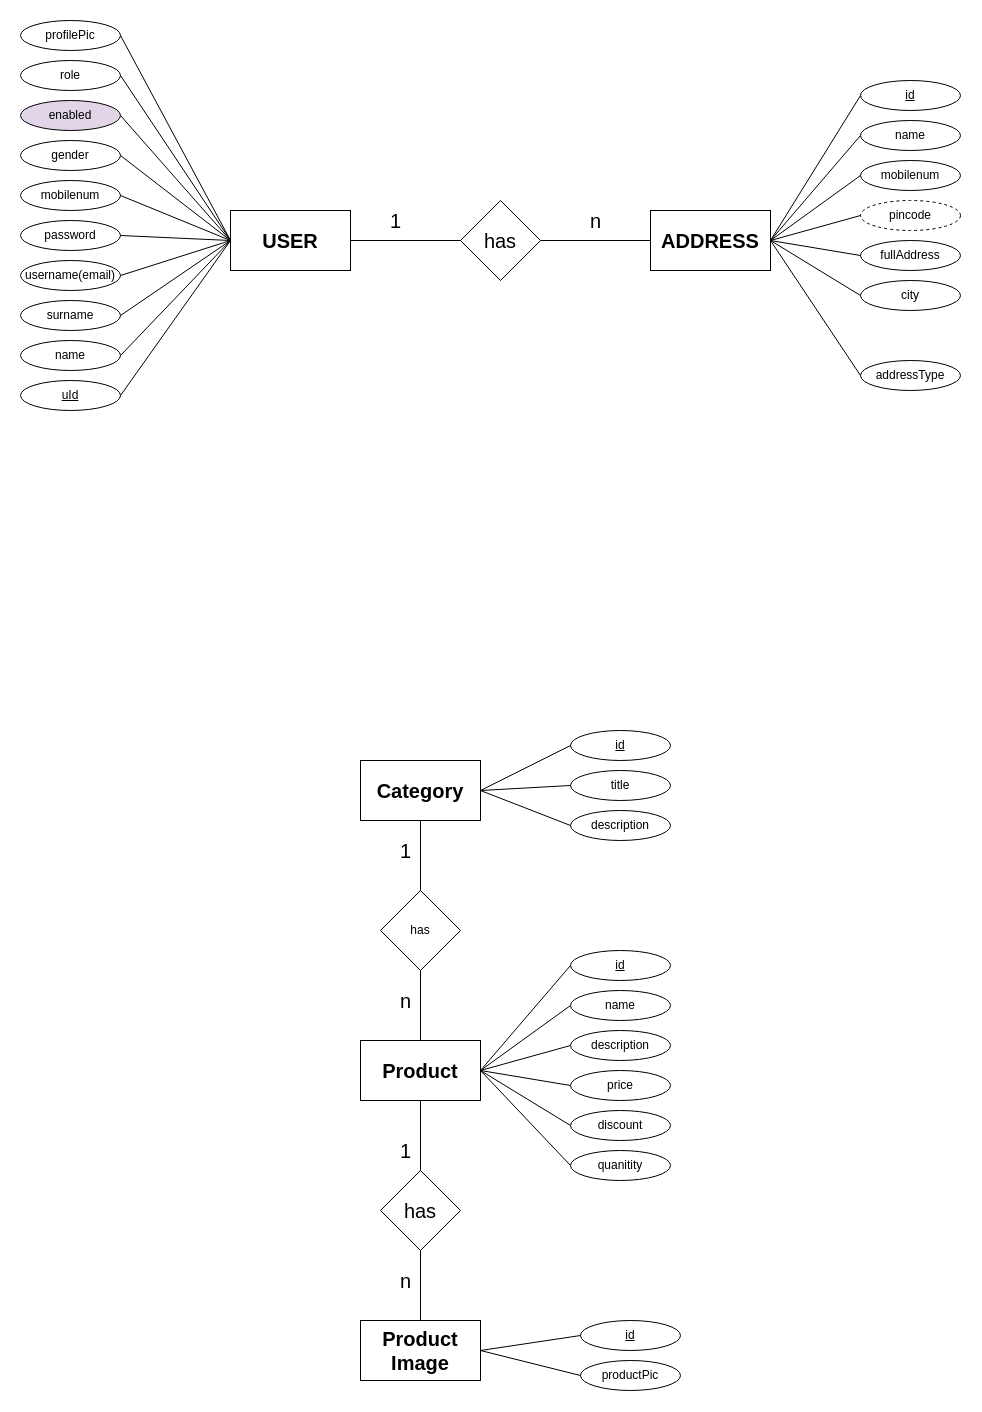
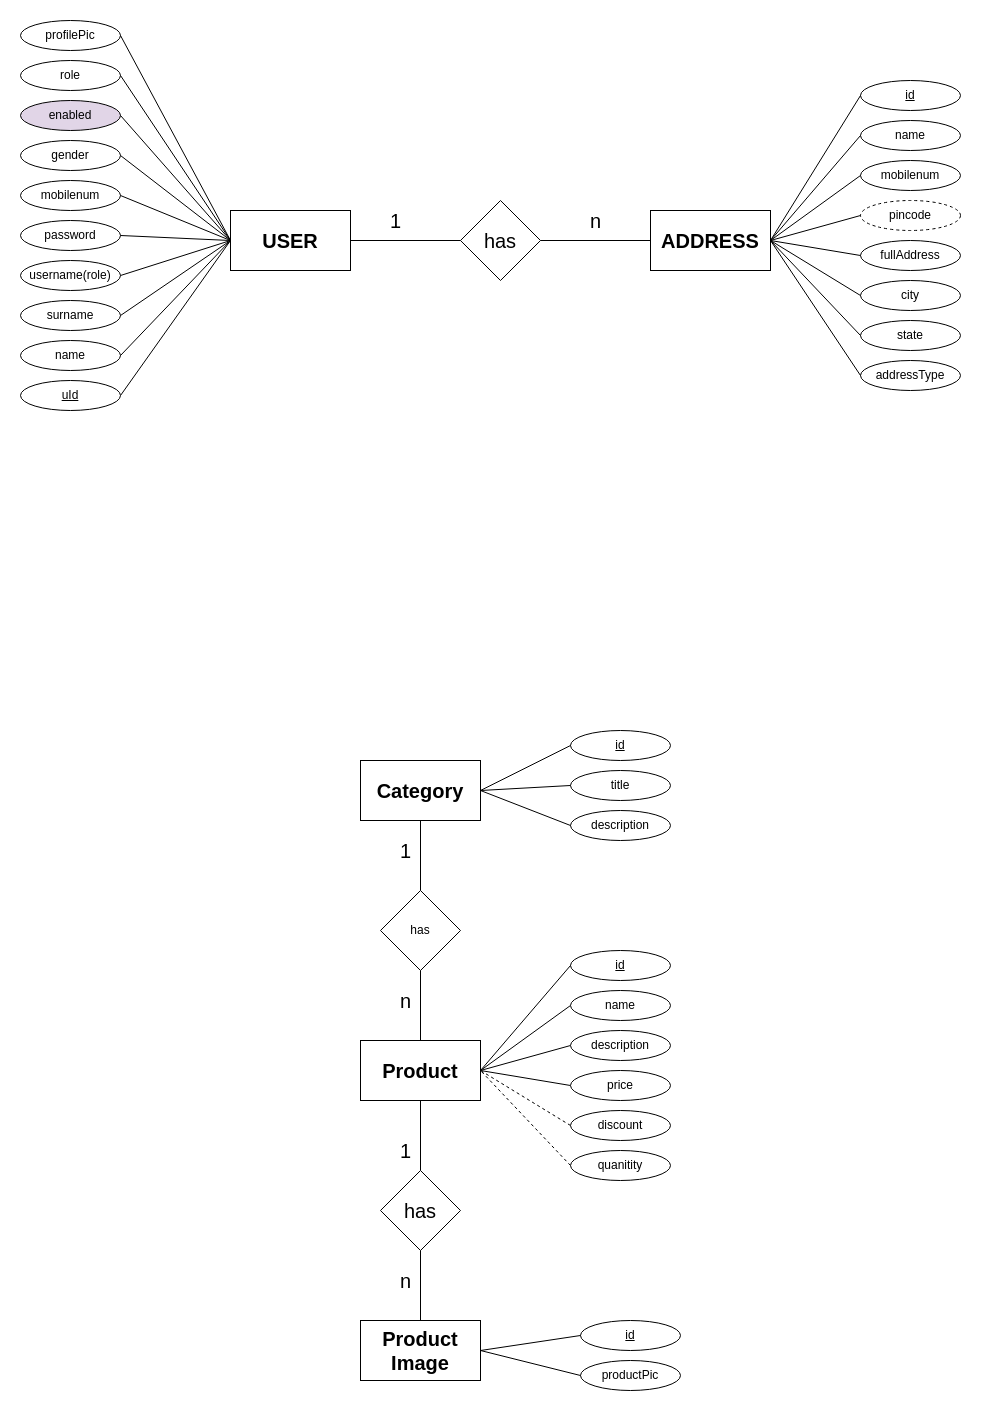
(71, 276) -> (71, 276)
none -> (819, 292)
none -> (911, 336)
(529, 1100) -> (529, 1100)
(527, 1119) -> (527, 1119)
